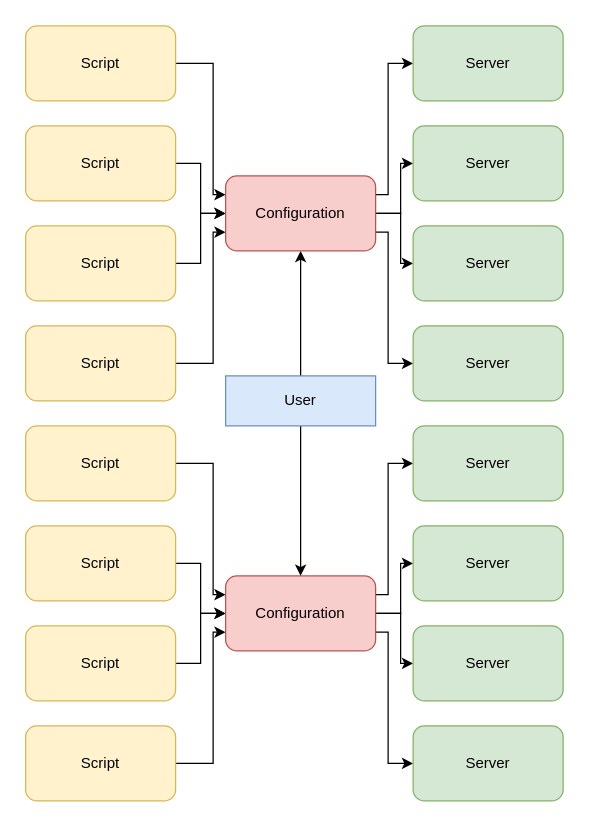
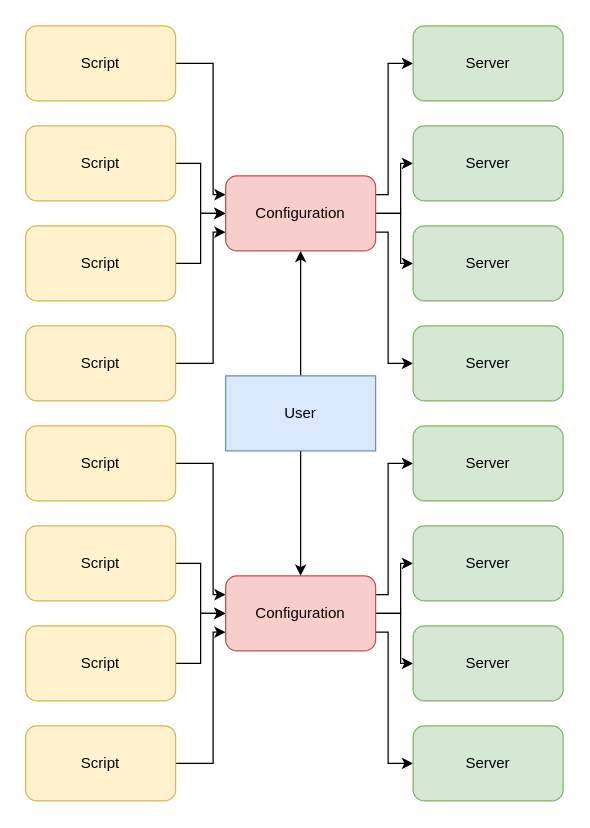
(301, 401) -> (301, 413)
